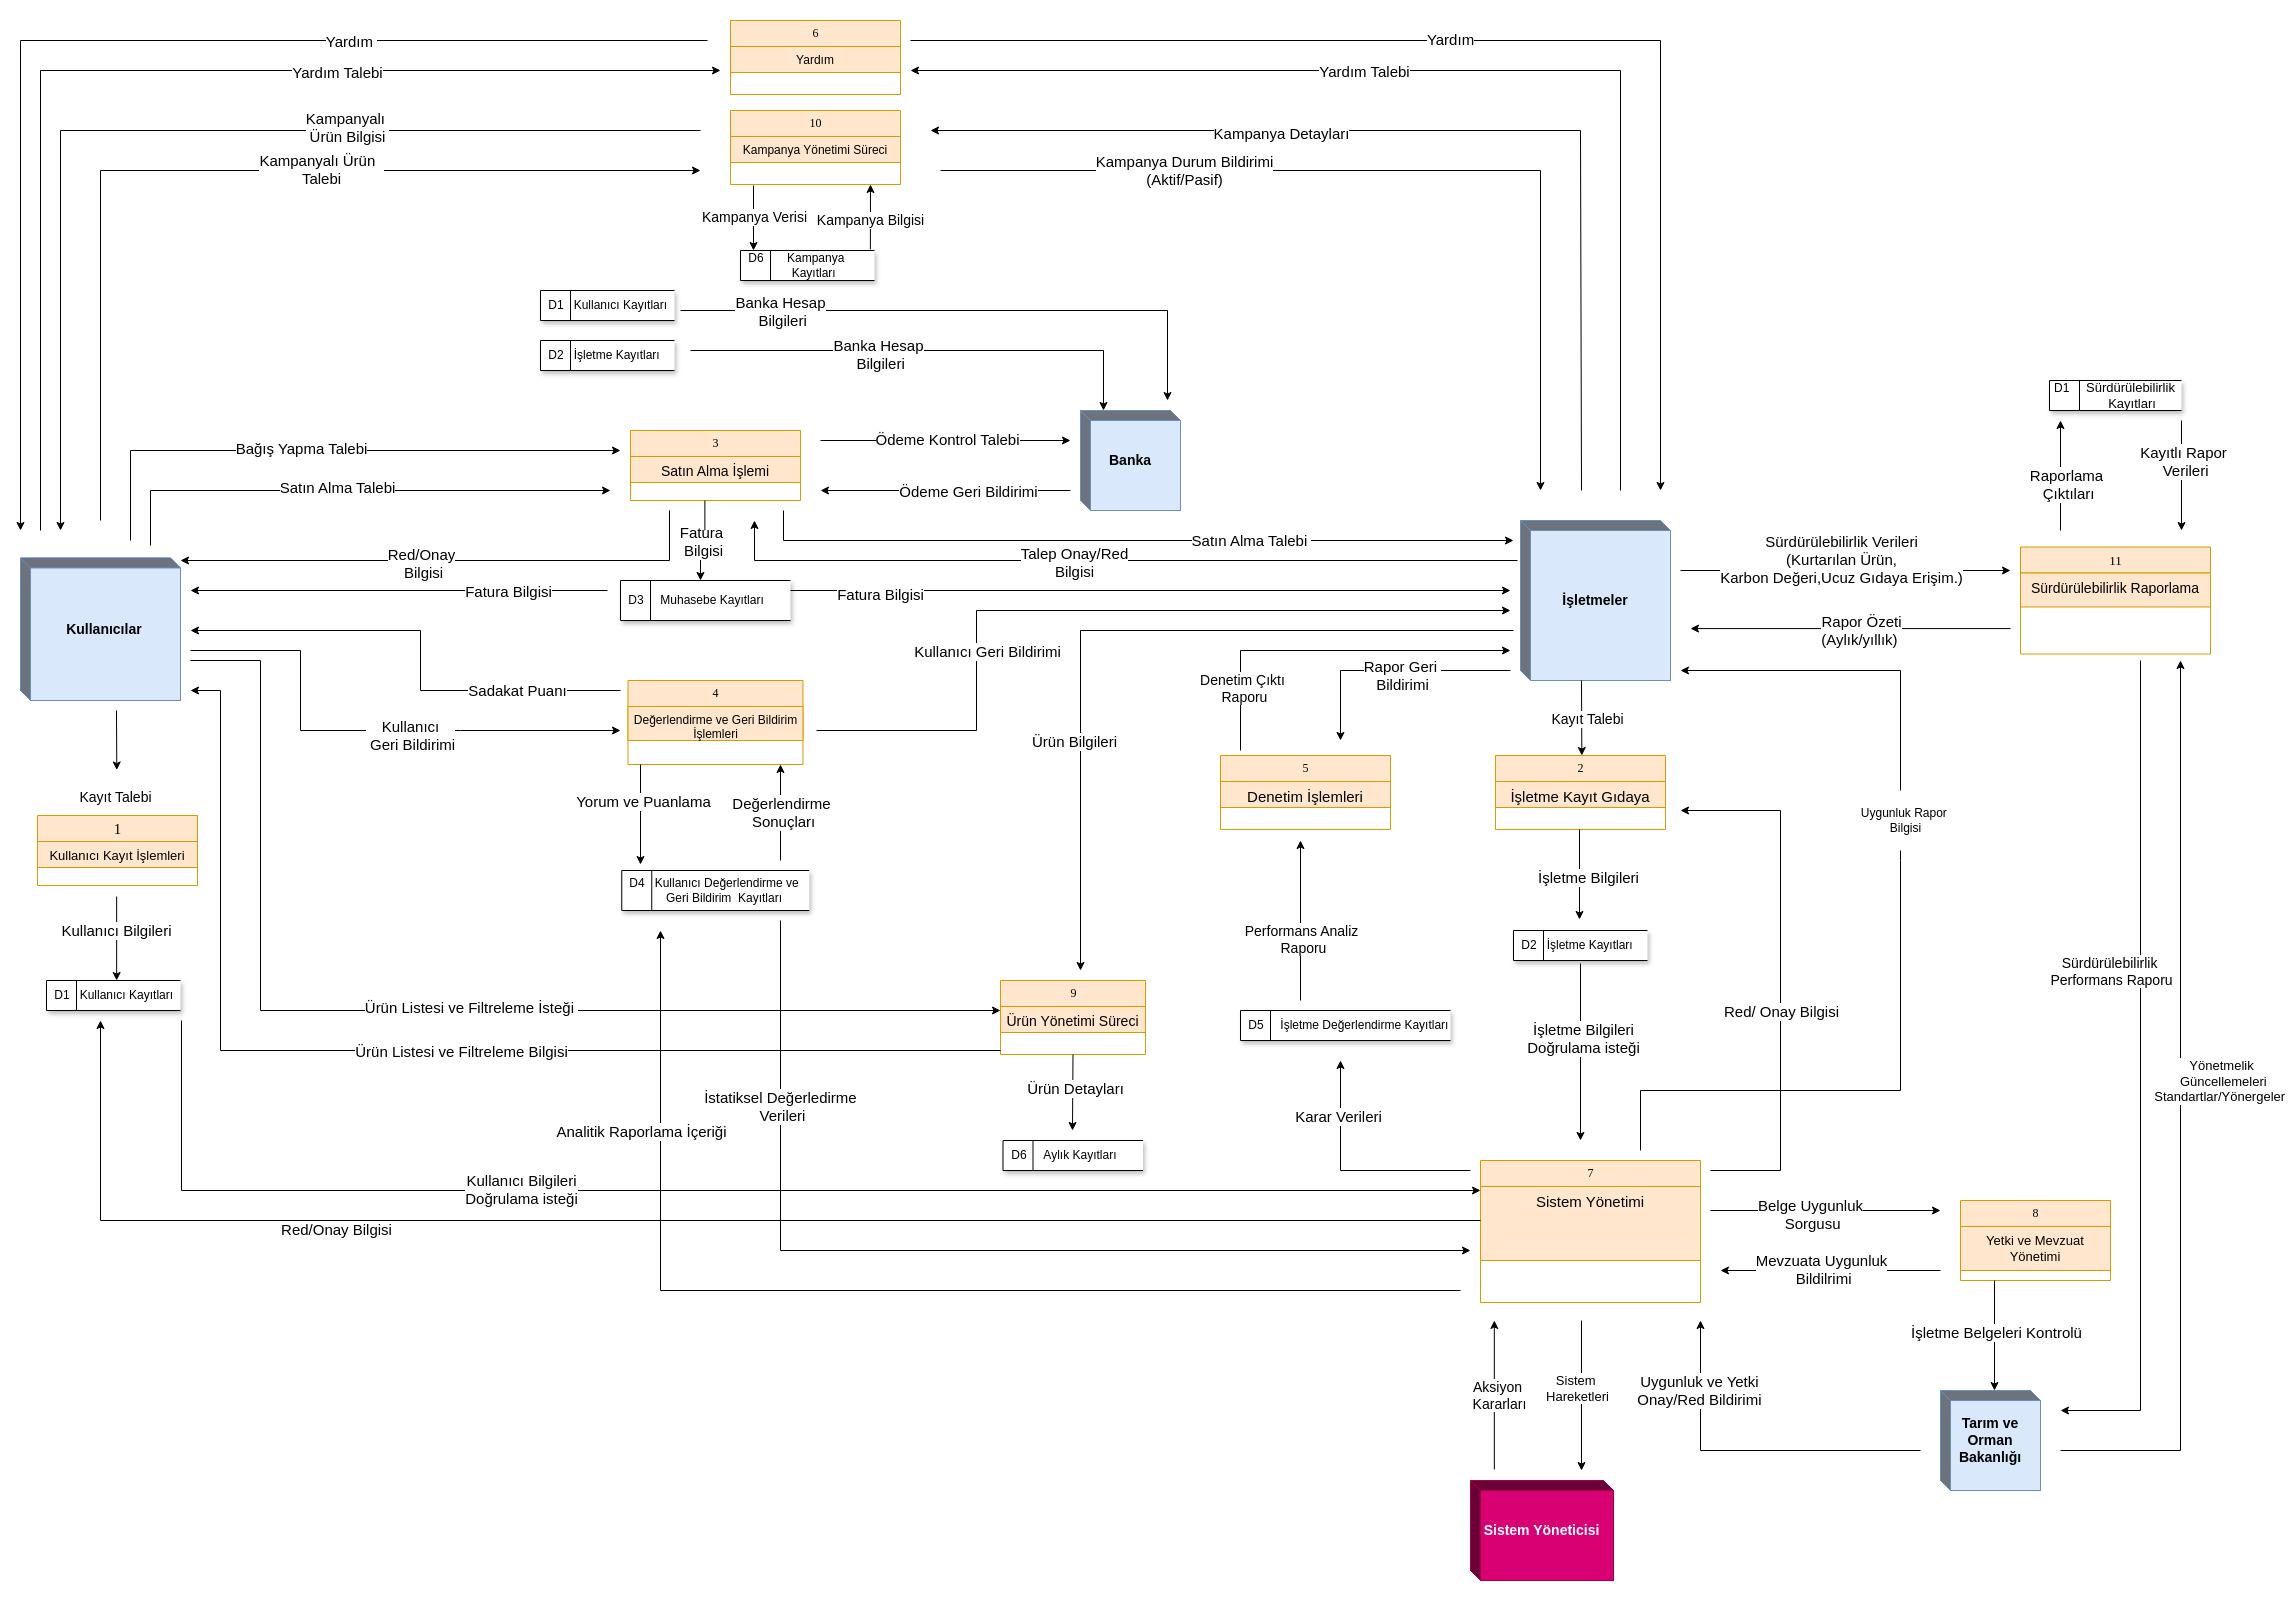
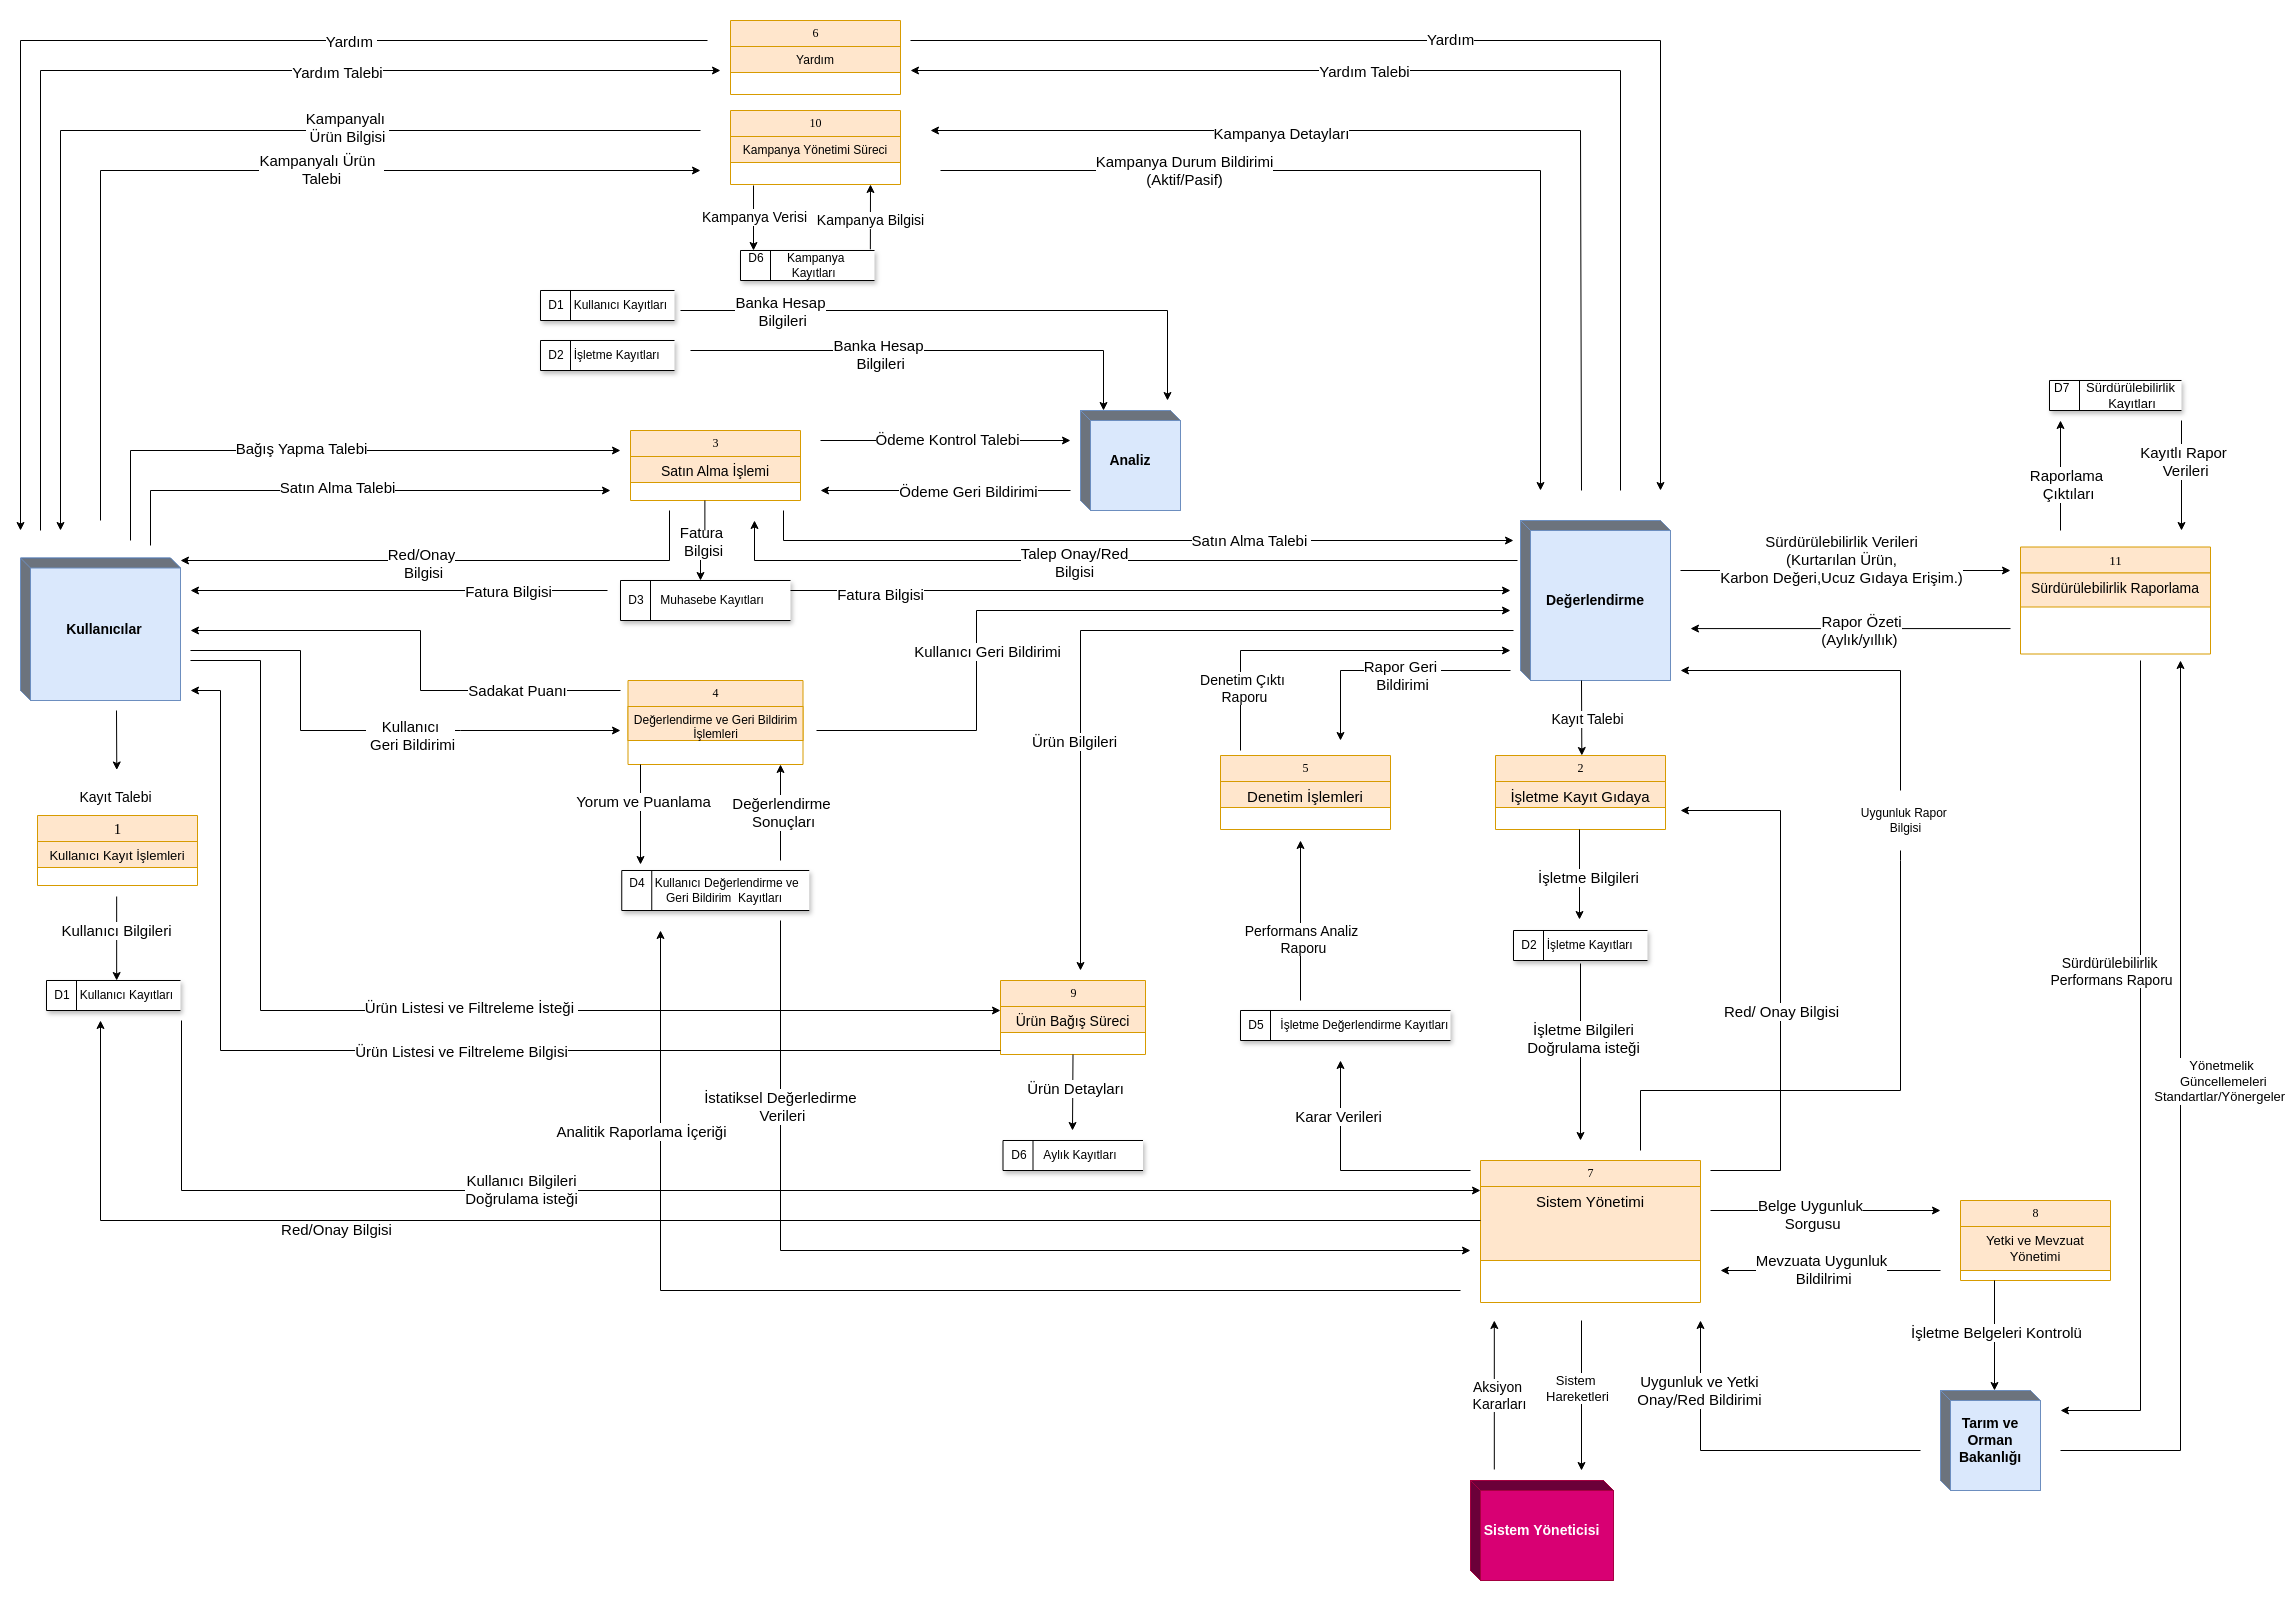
(2118, 396) -> (2118, 396)
(1131, 461) -> (1131, 461)
(1596, 601) -> (1596, 601)
(1073, 1021) -> (1073, 1021)
